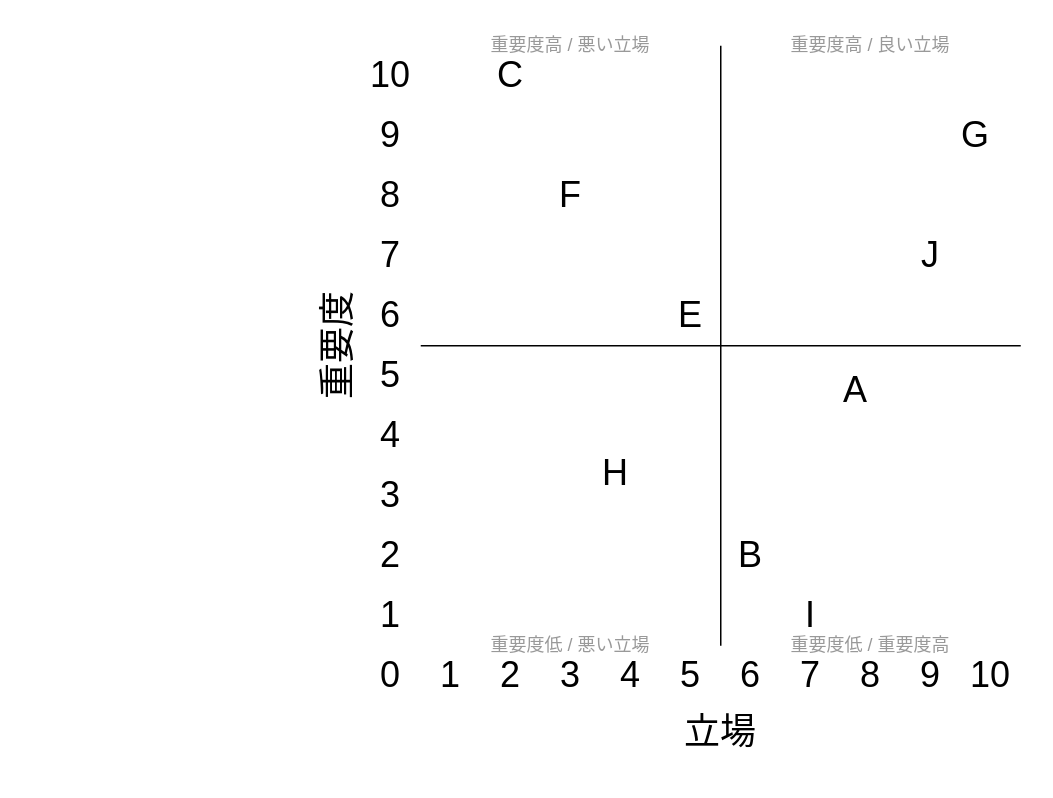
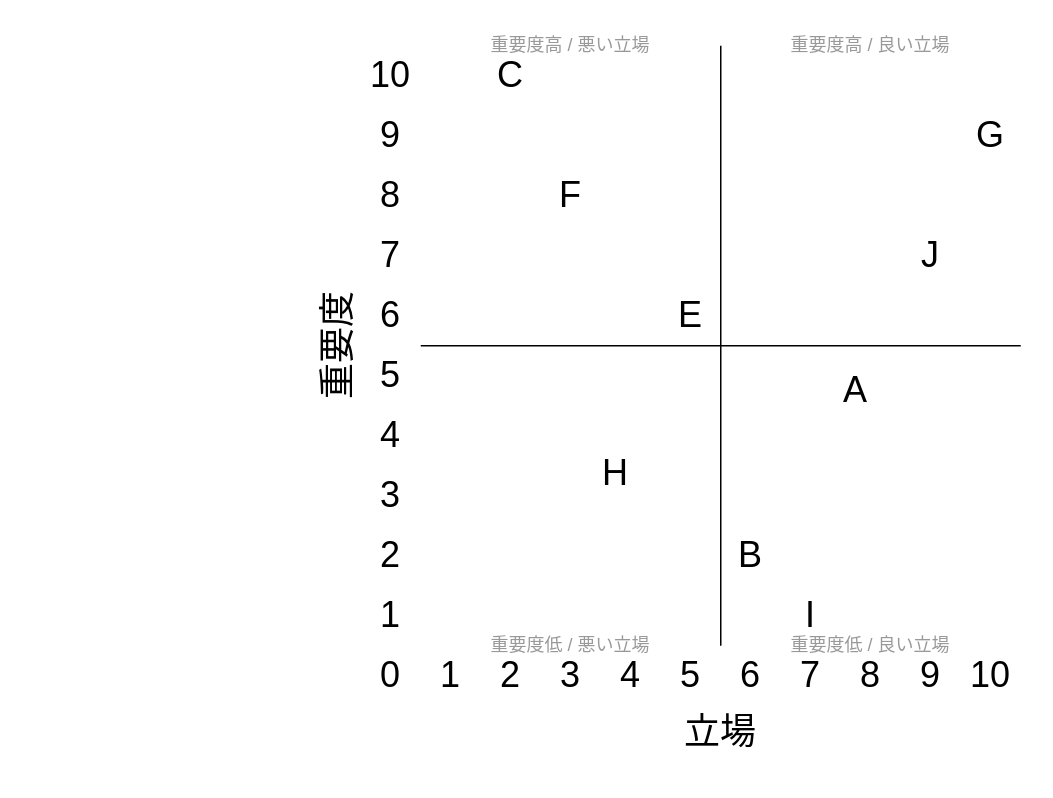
(976, 136) -> (991, 136)
(871, 646) -> (871, 646)
